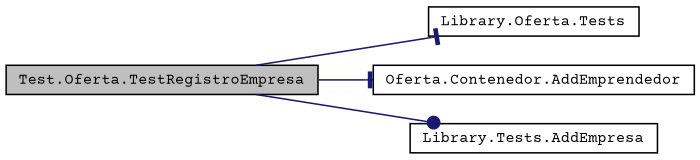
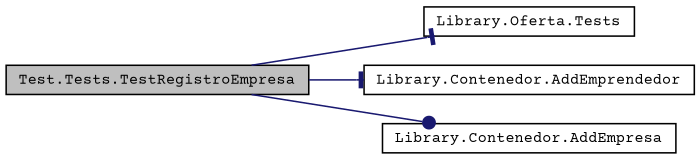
(162, 80) -> (157, 80)
(534, 80) -> (529, 80)
(534, 138) -> (529, 138)
